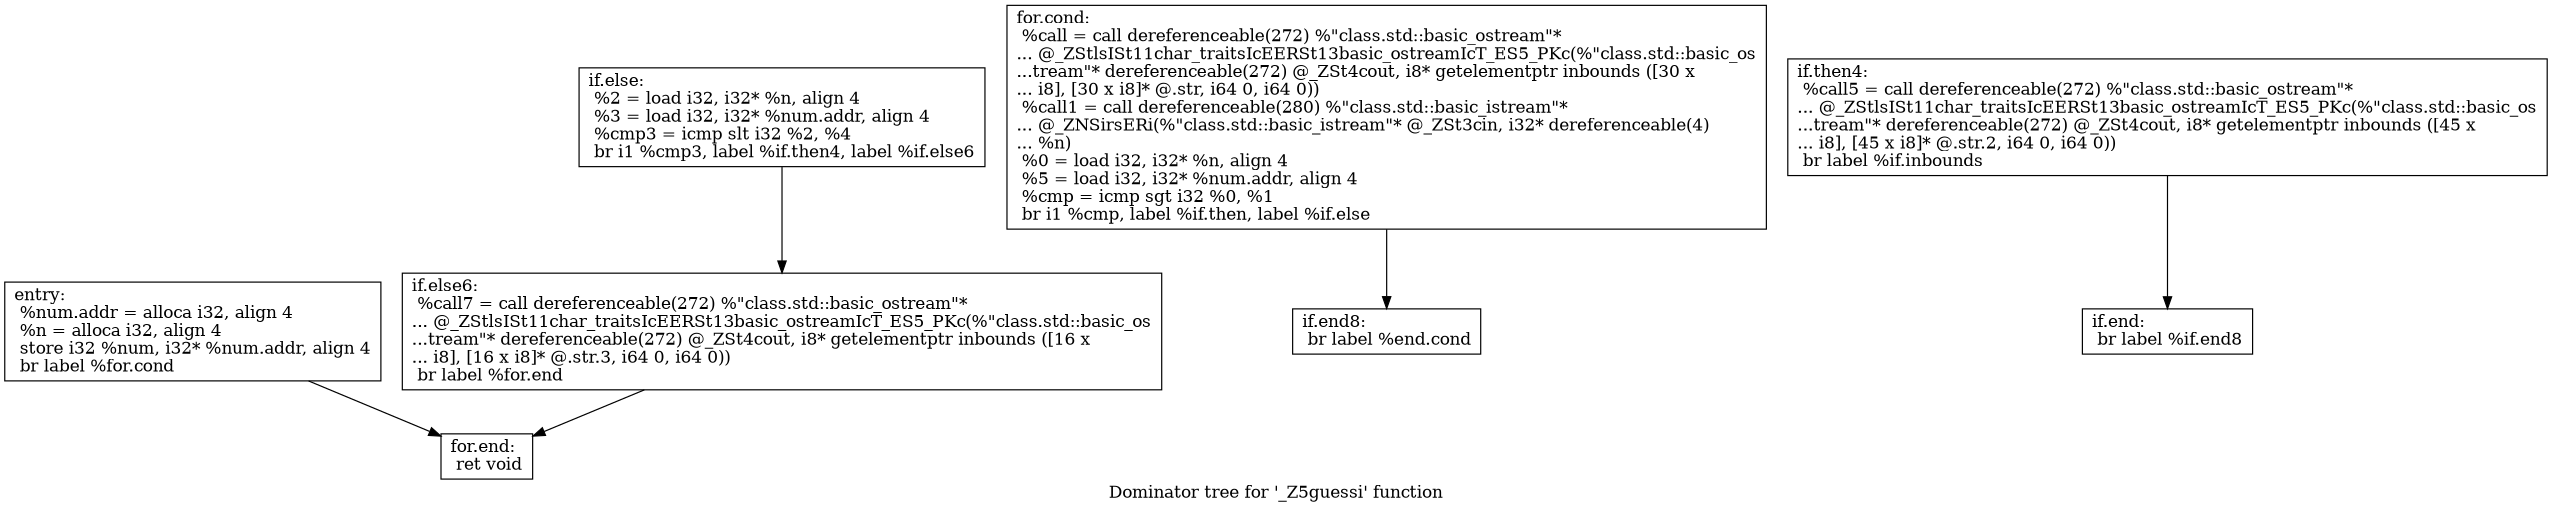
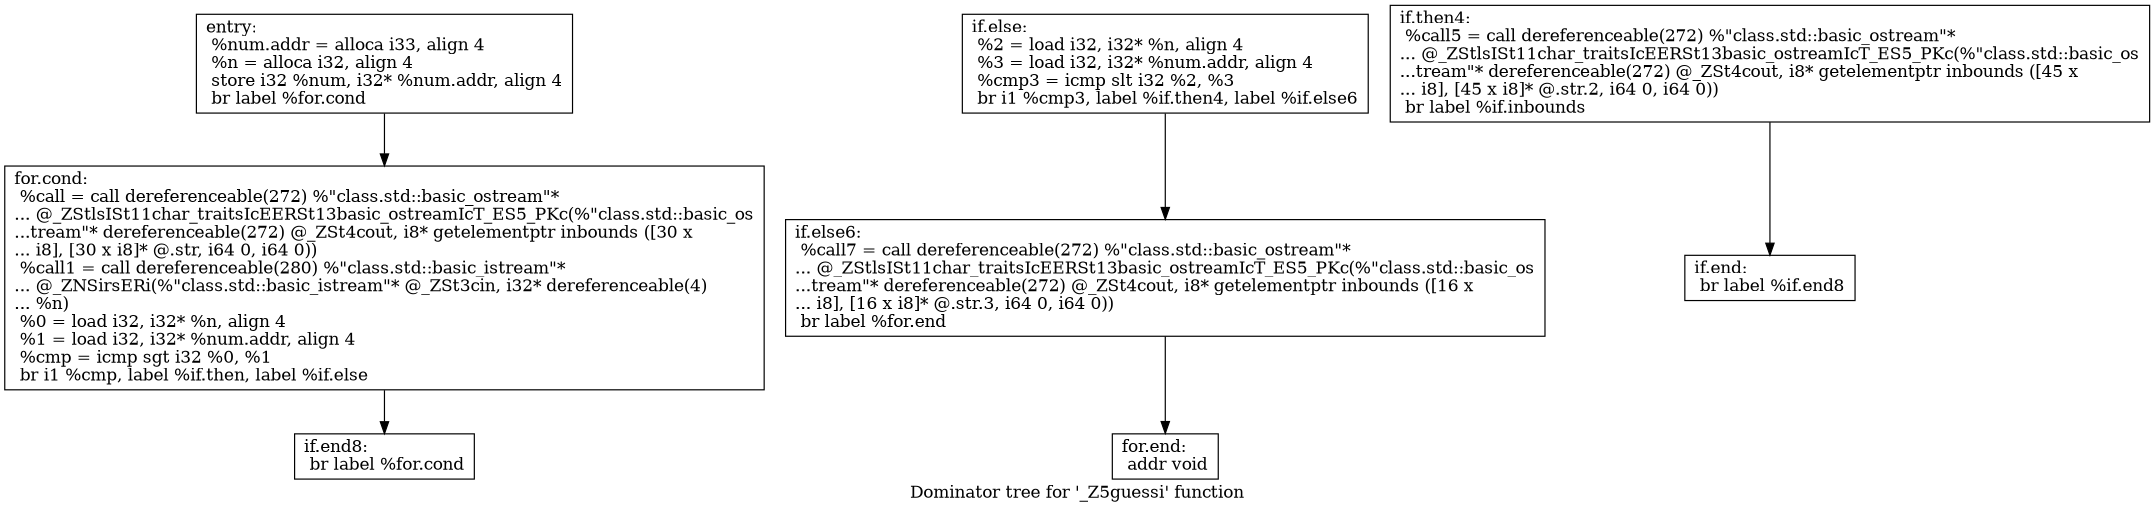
(720, 135) -> (1103, 81)
(1187, 179) -> (185, 340)
(154, 313) -> (346, 45)
(1387, 340) -> (384, 465)
(369, 406) -> (384, 134)
(487, 465) -> (1165, 465)
